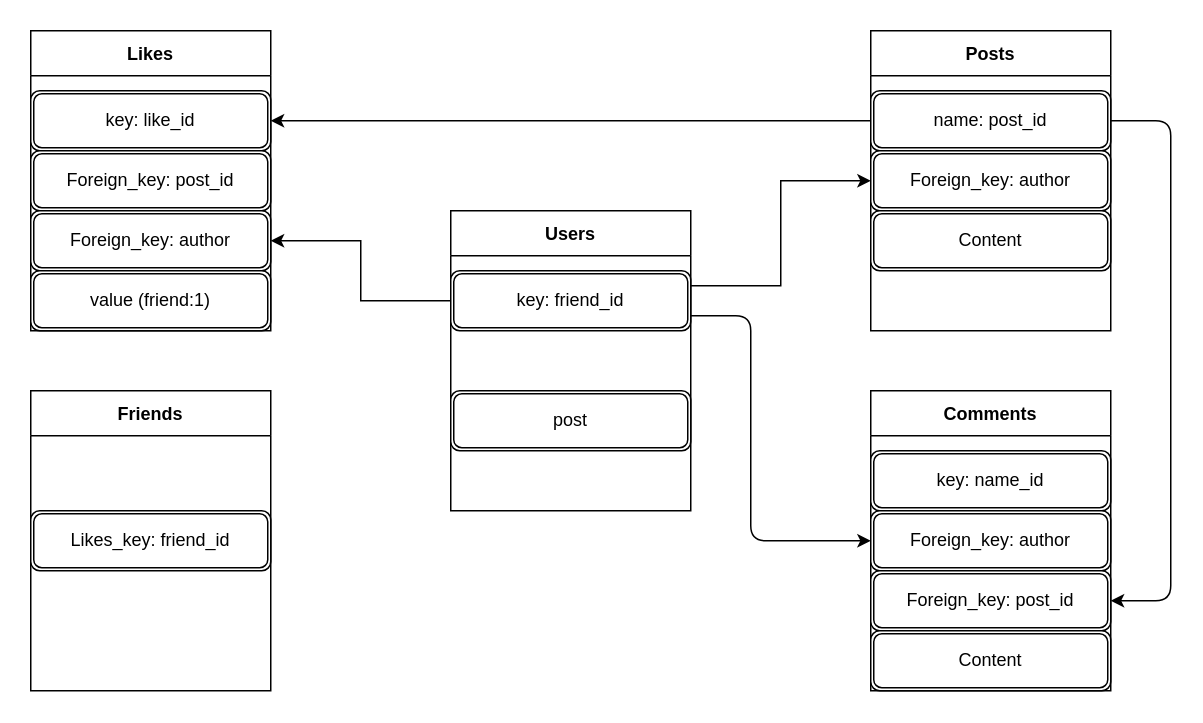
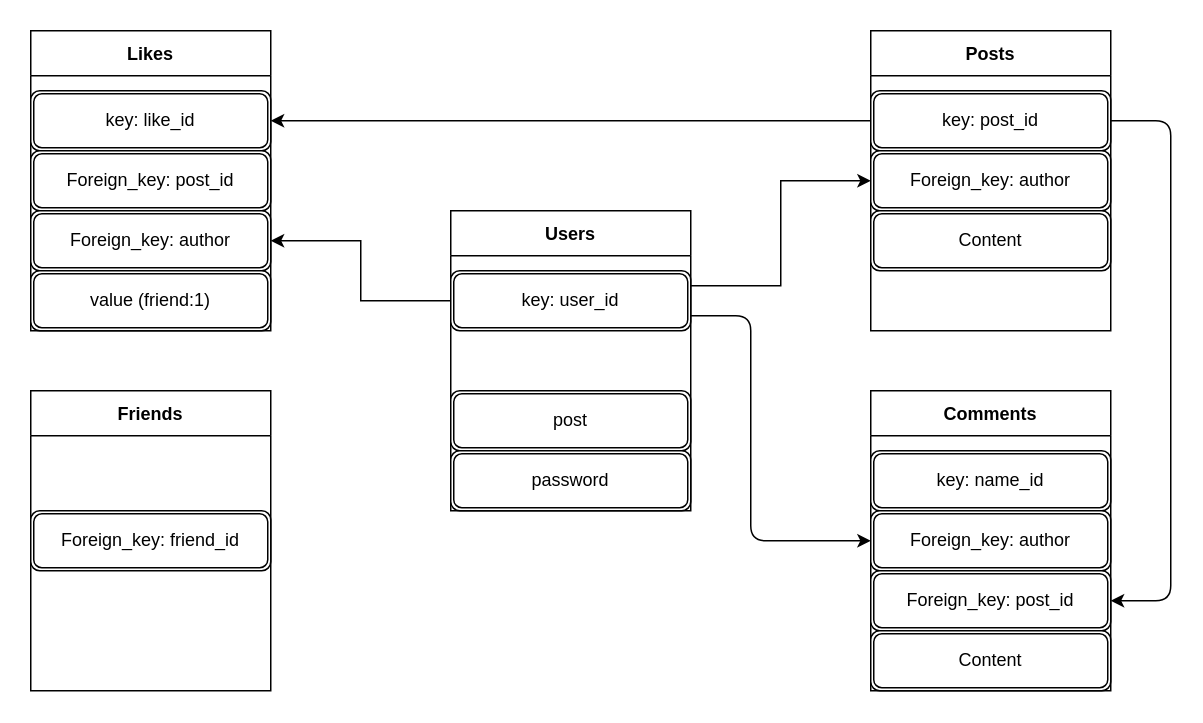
(991, 121) -> (991, 121)
(571, 301) -> (571, 301)
none -> (571, 481)
(151, 541) -> (151, 541)
